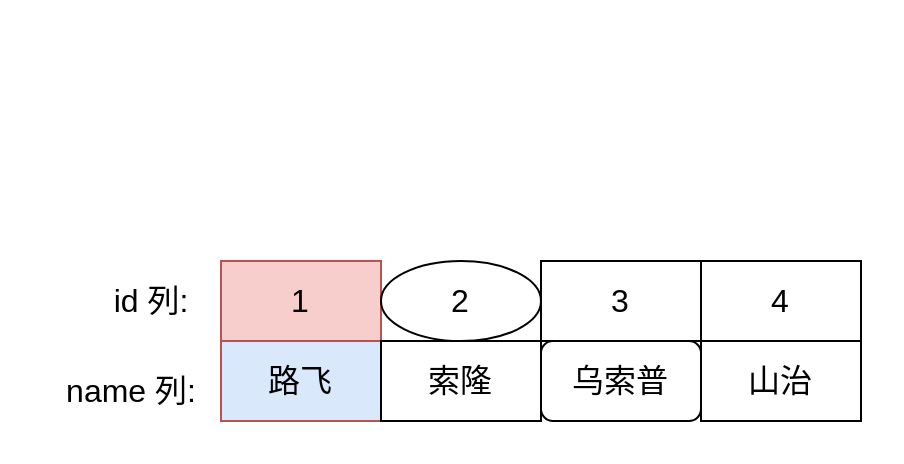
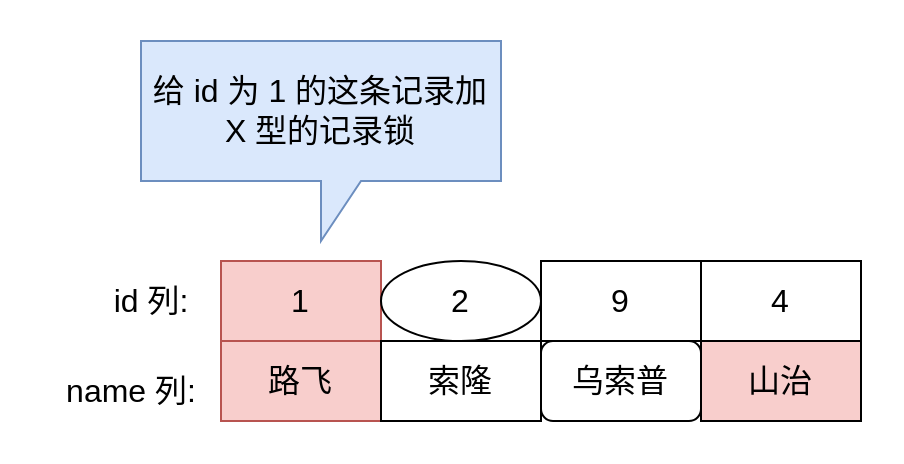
none -> (321, 141)
(621, 301) -> (621, 301)
(301, 381) -> (301, 381)
(781, 381) -> (781, 381)
